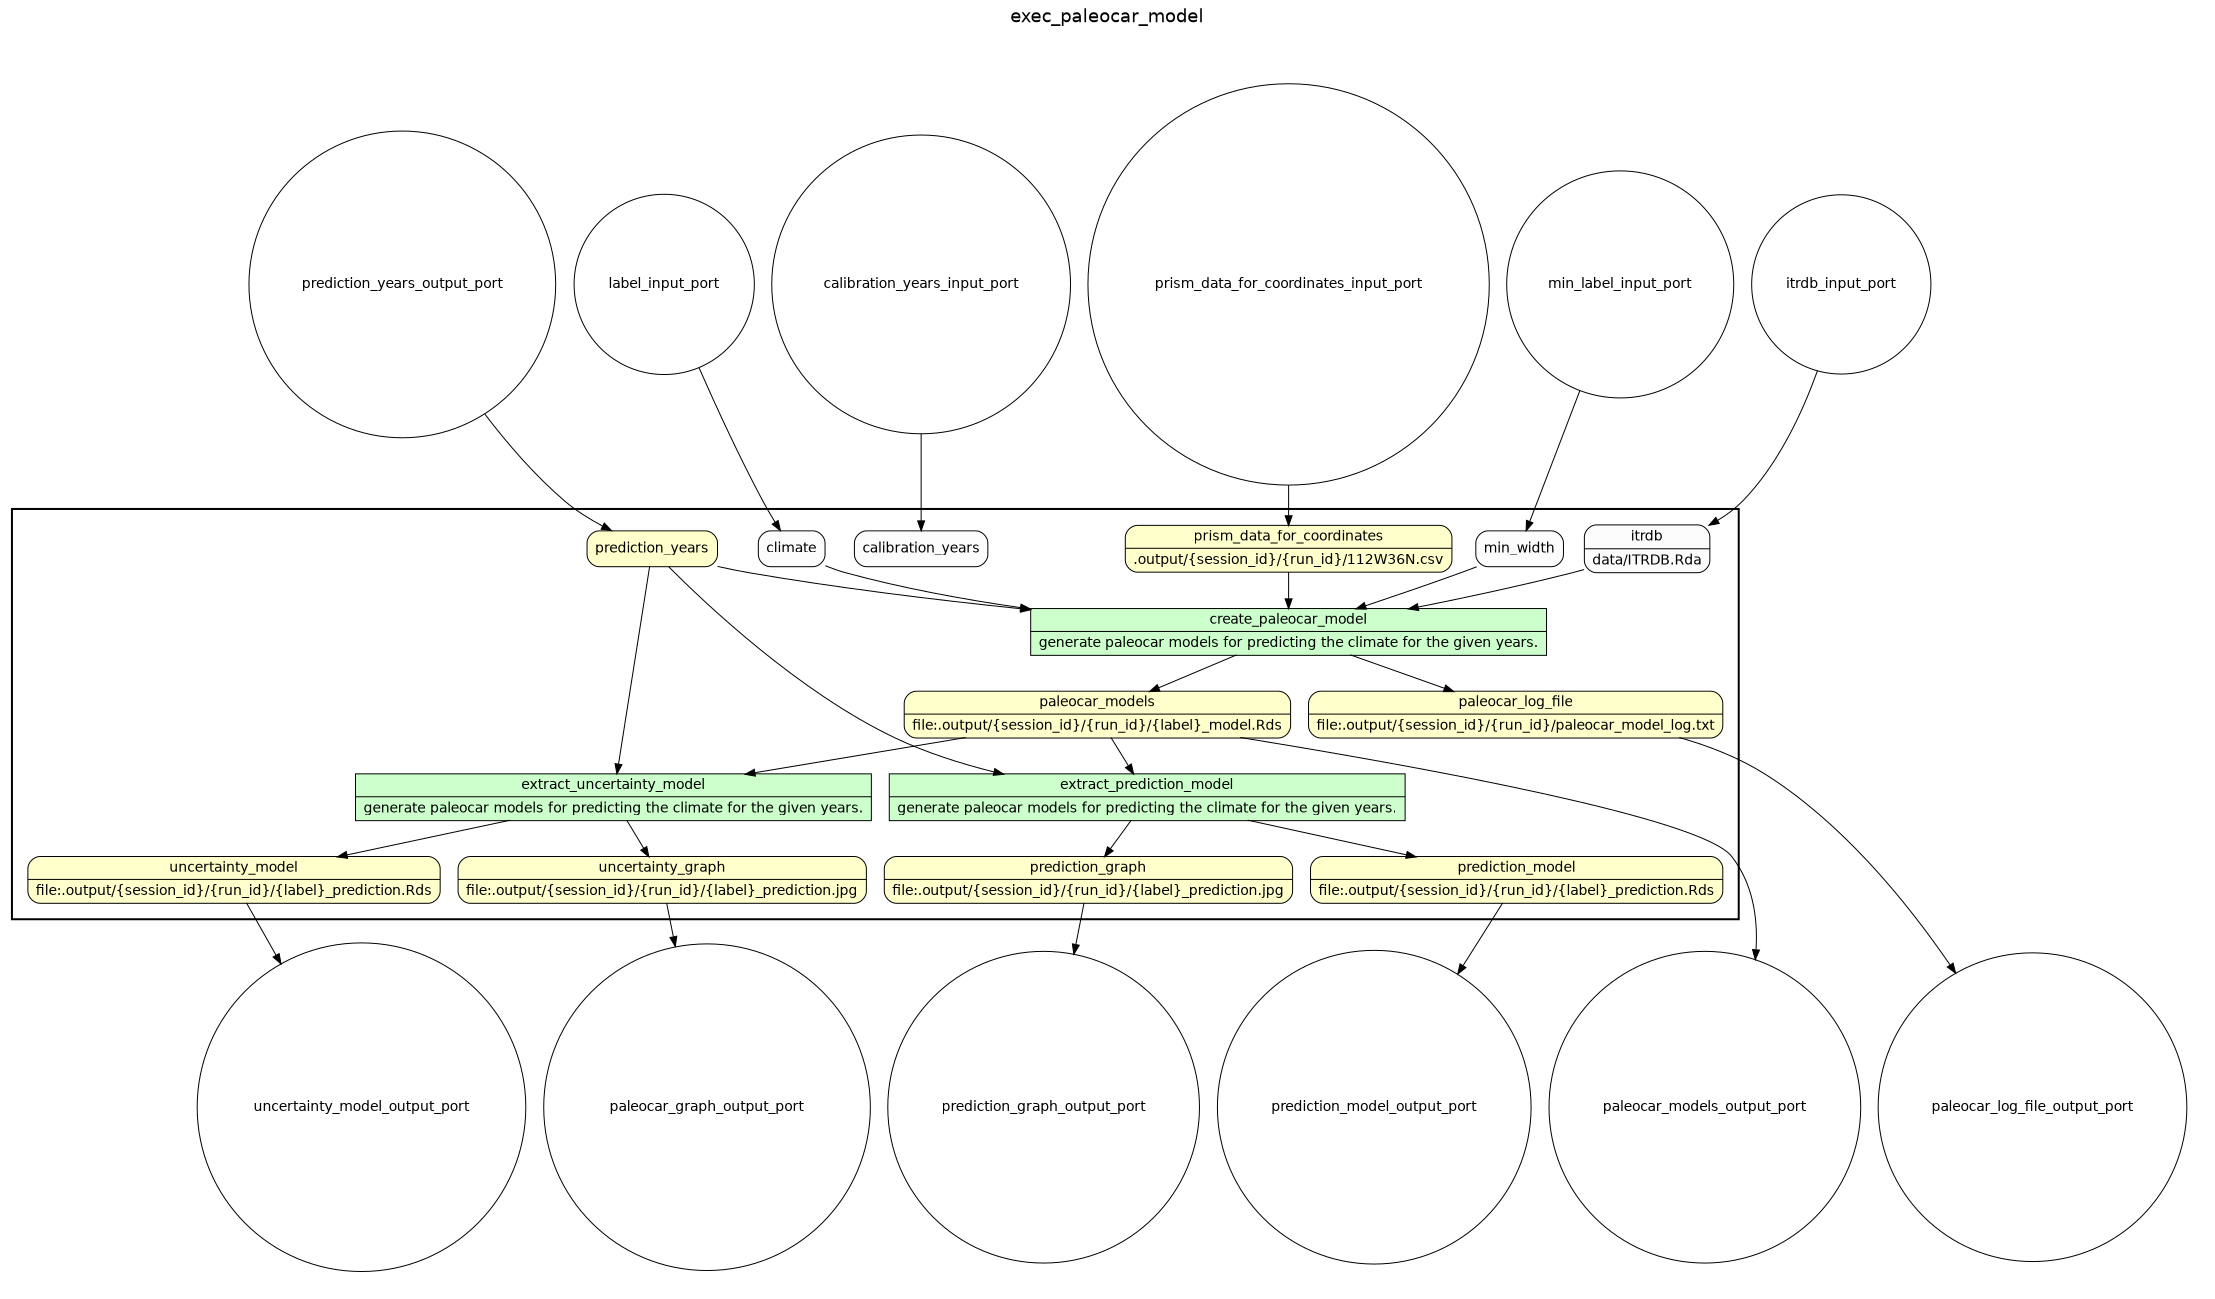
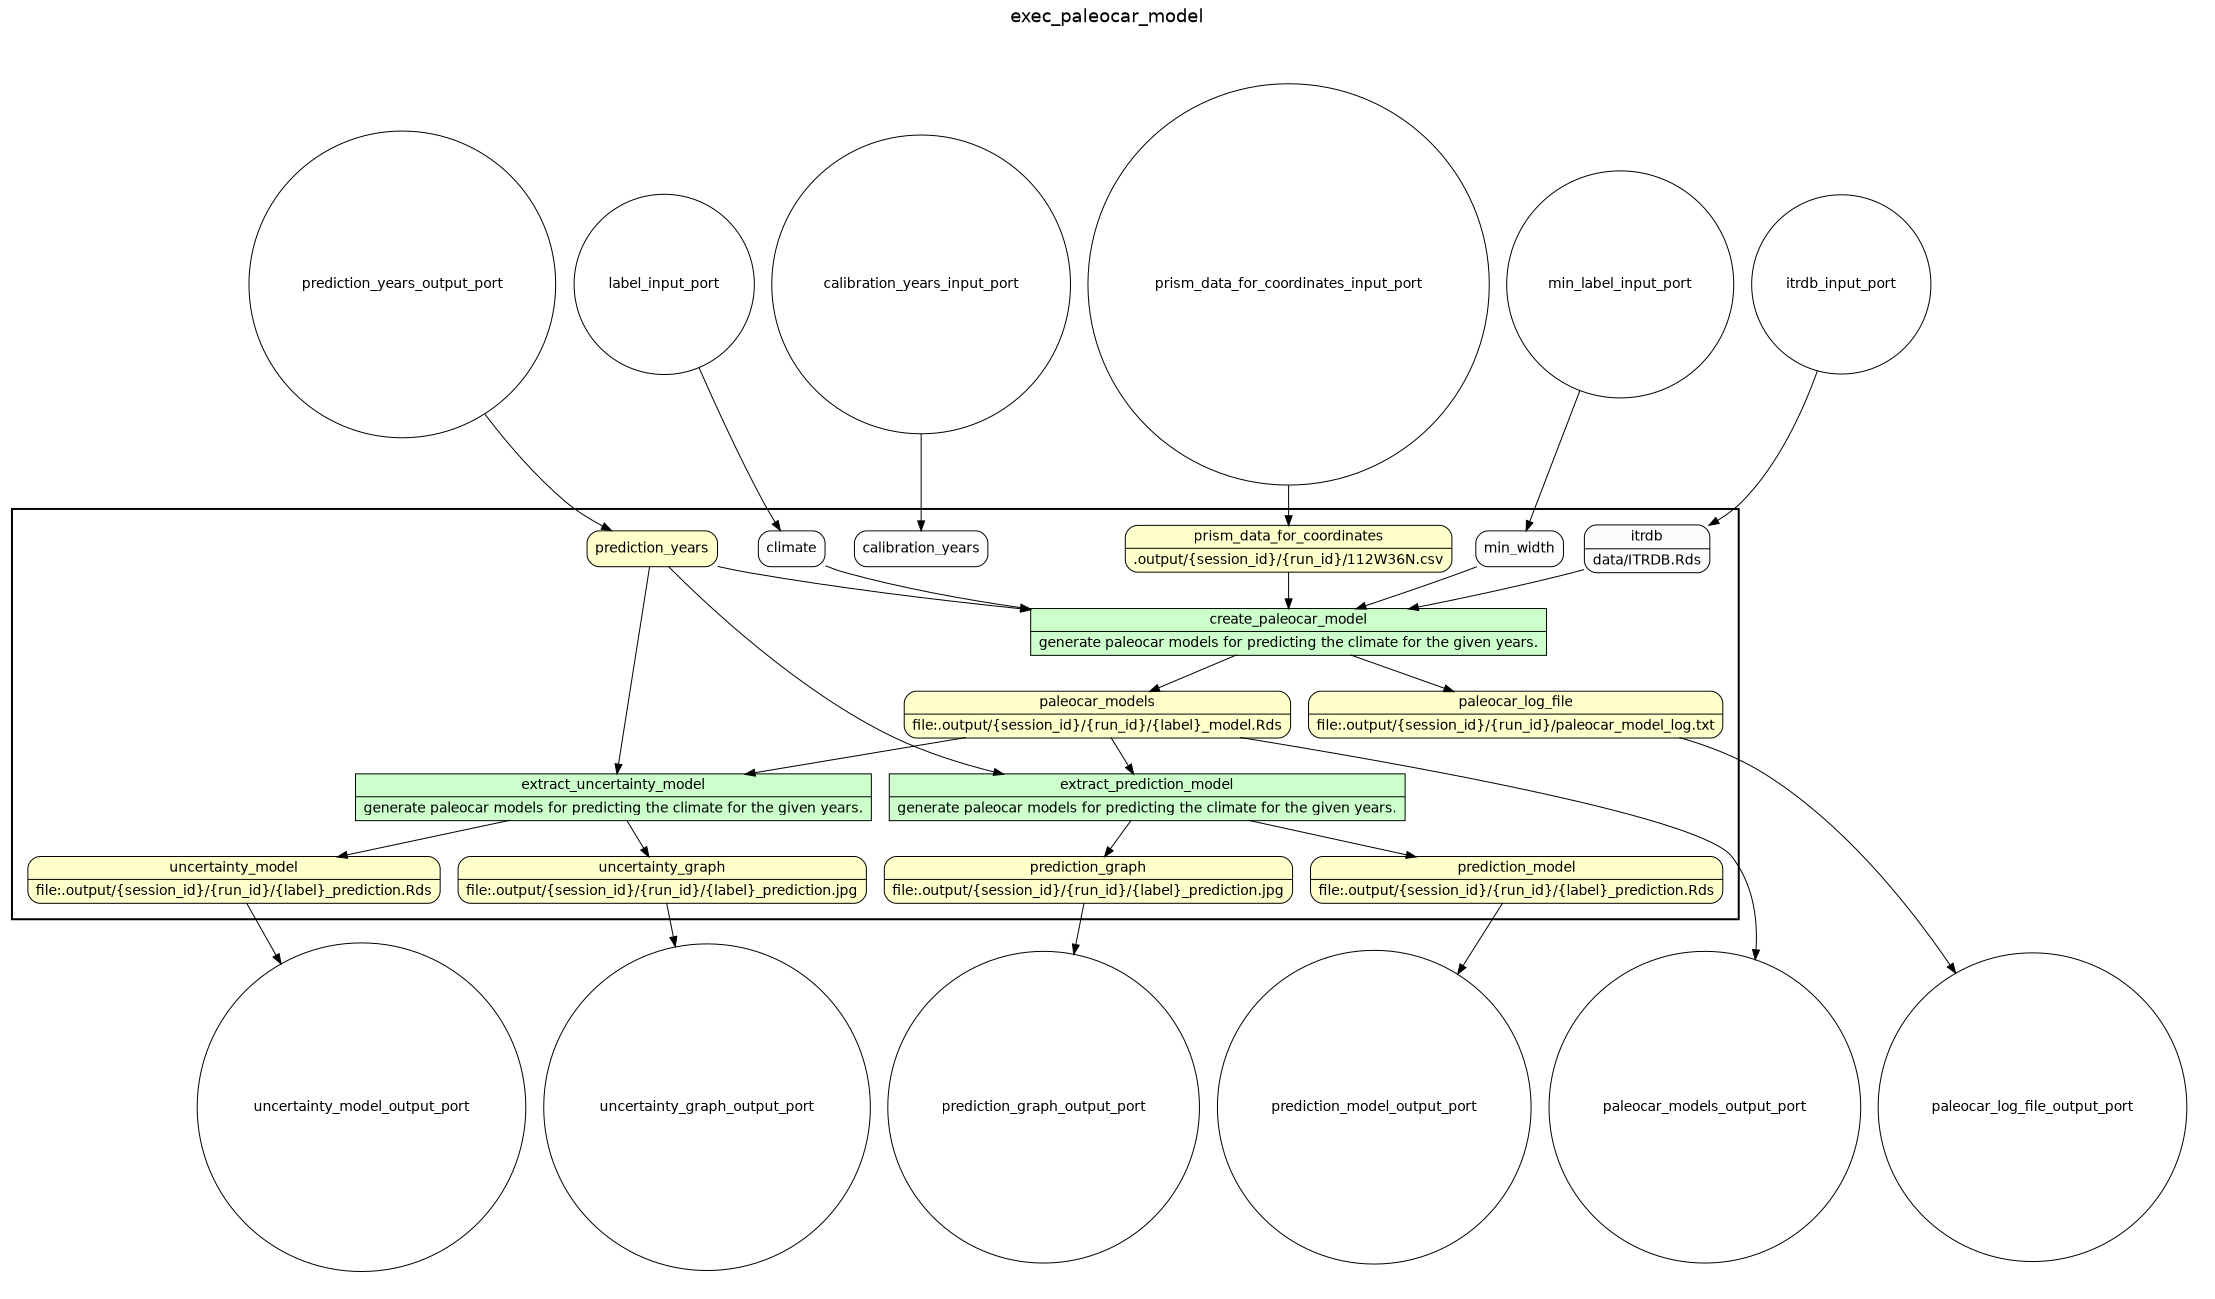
(1647, 560) -> (1647, 560)
(707, 1107) -> (707, 1107)
